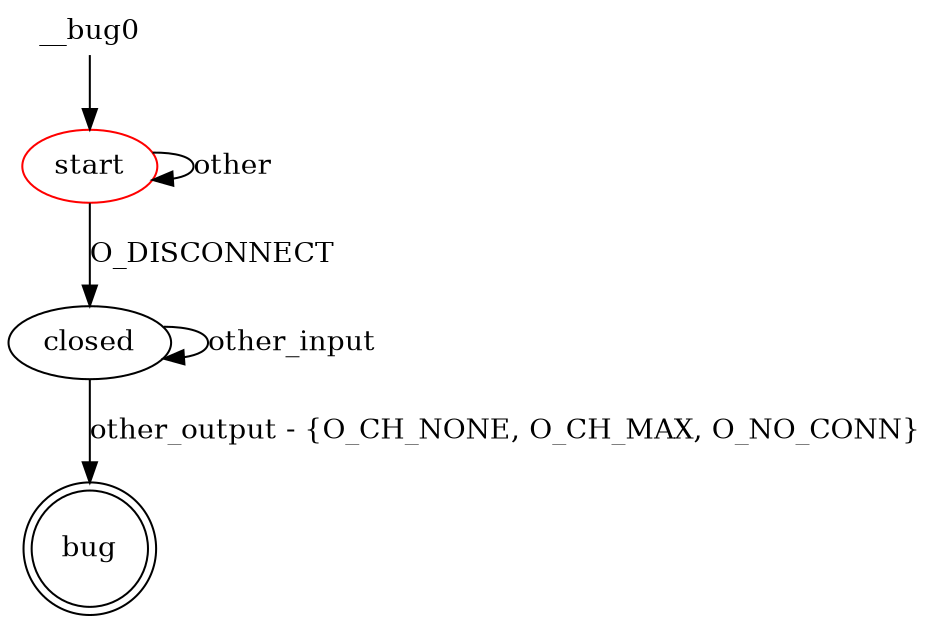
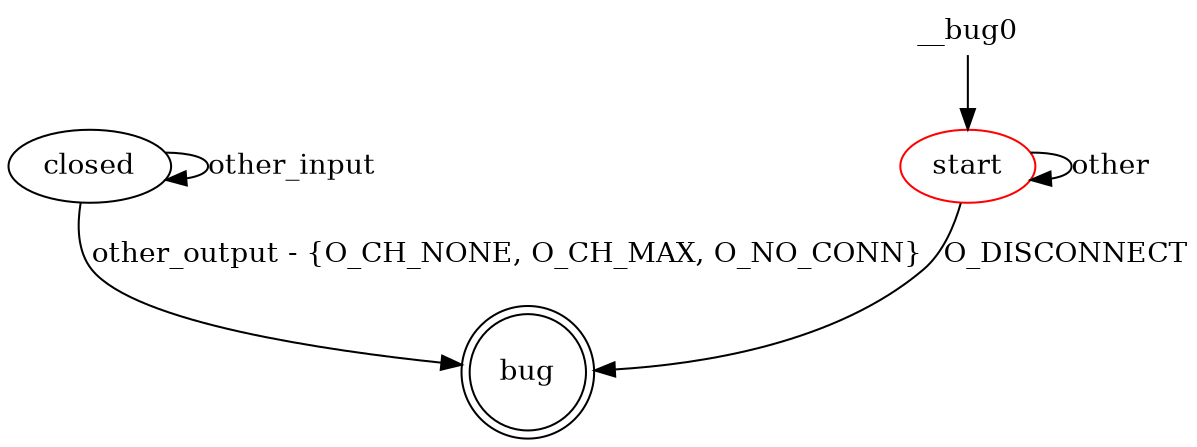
(90, 244) -> (814, 331)
